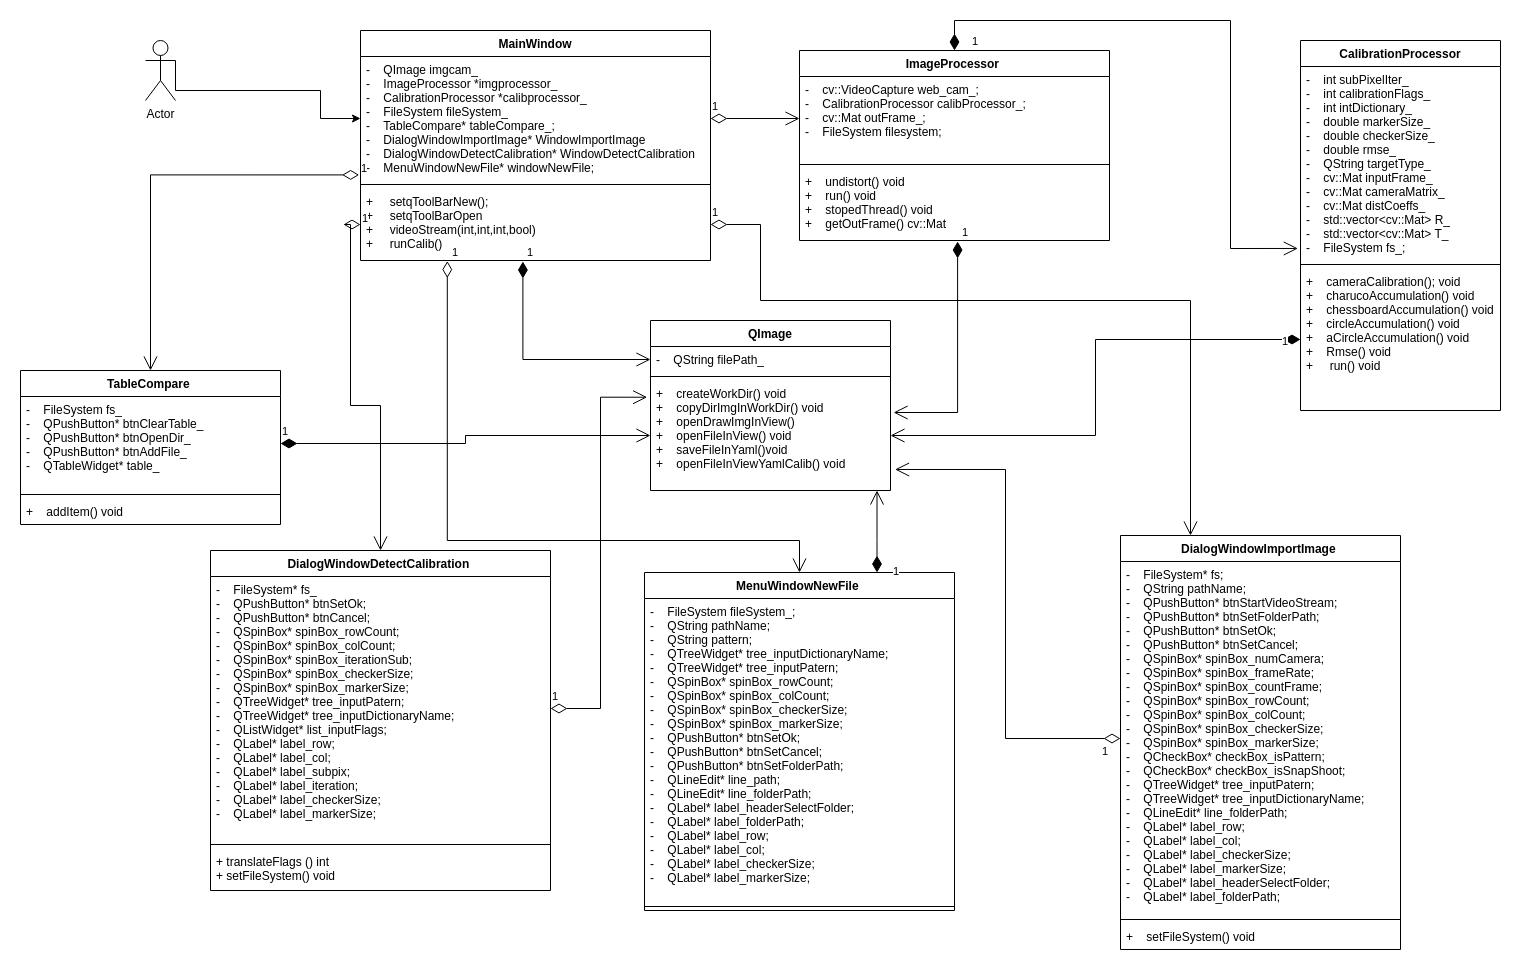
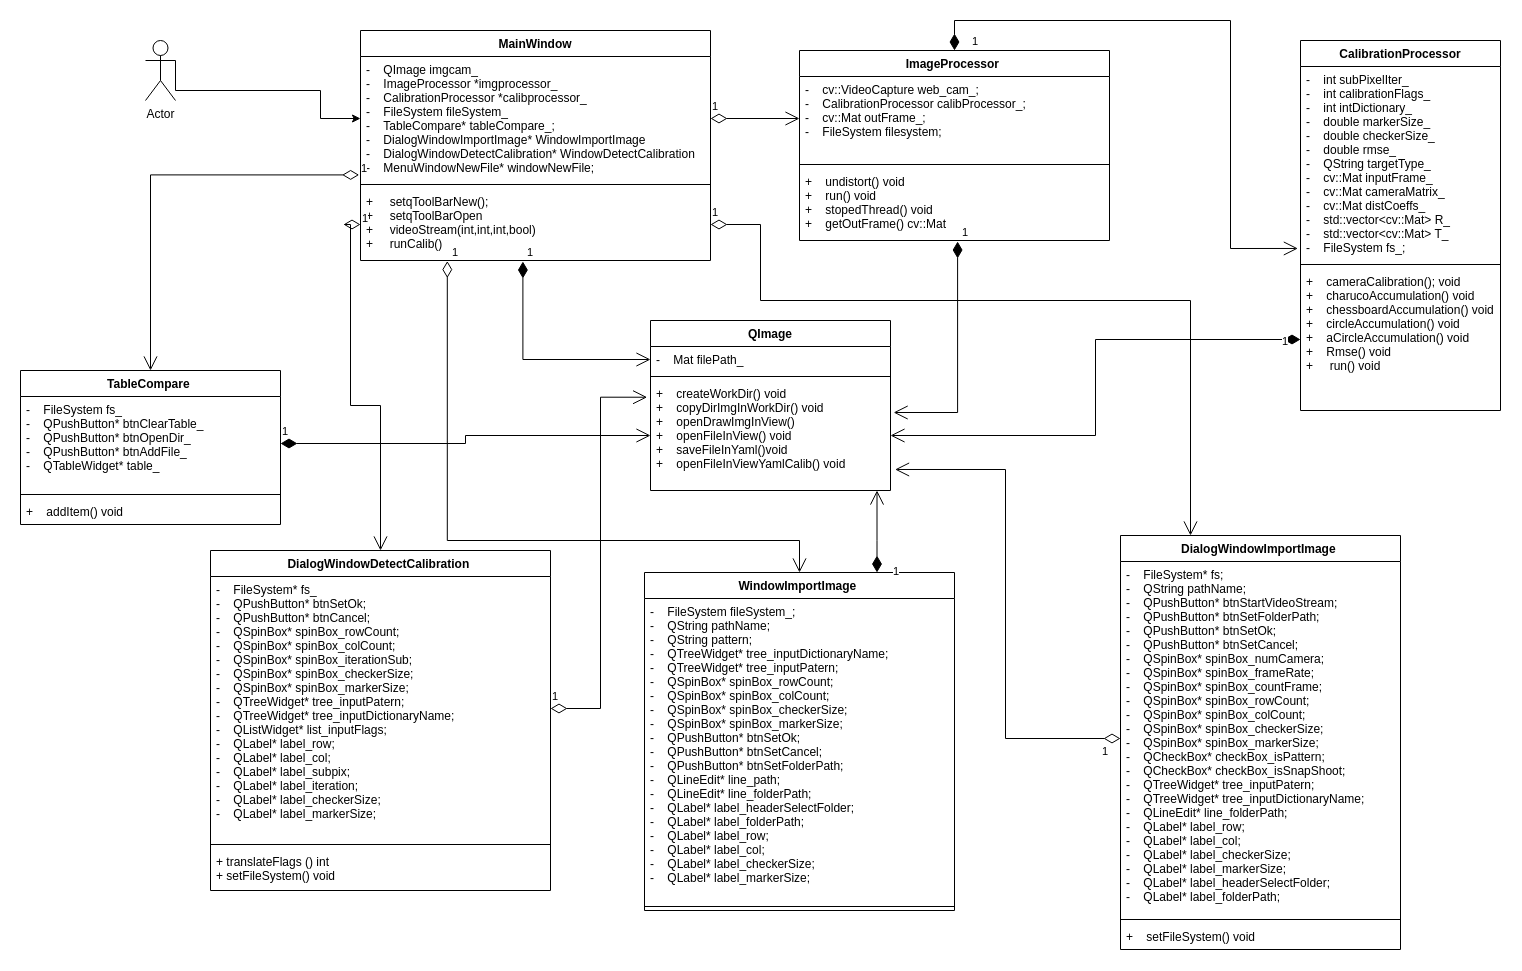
(721, 360) -> (709, 360)
(799, 586) -> (799, 586)
